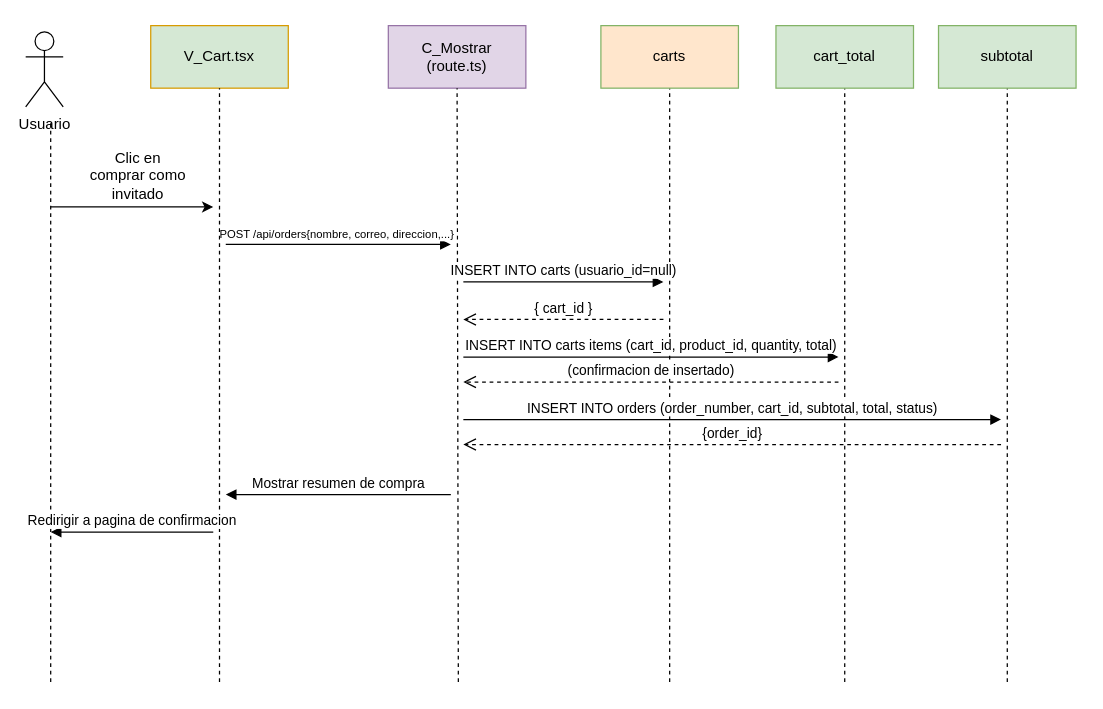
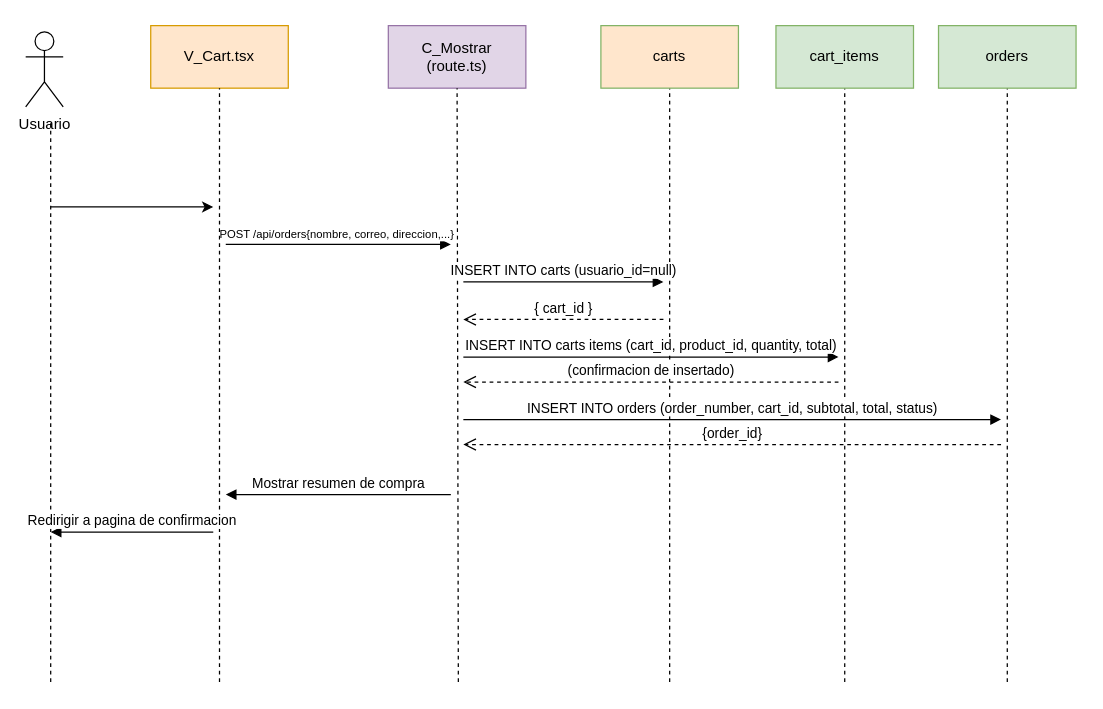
(219, 57) -> (219, 57)
(844, 57) -> (844, 57)
(1007, 57) -> (1007, 57)
(138, 176) -> none
